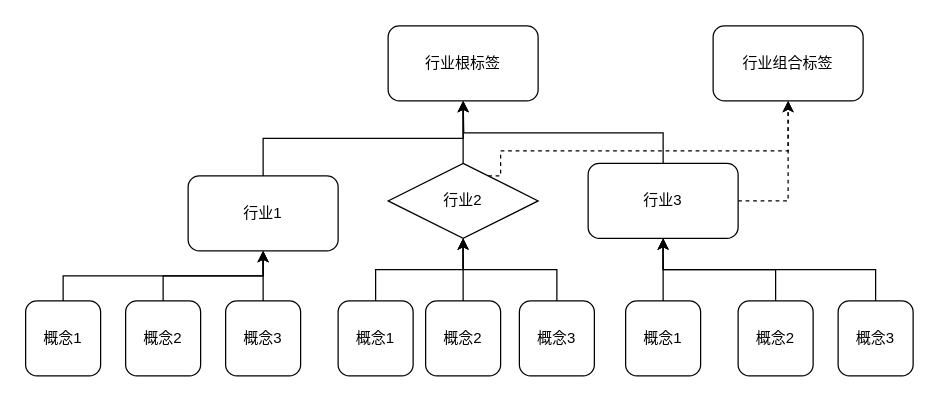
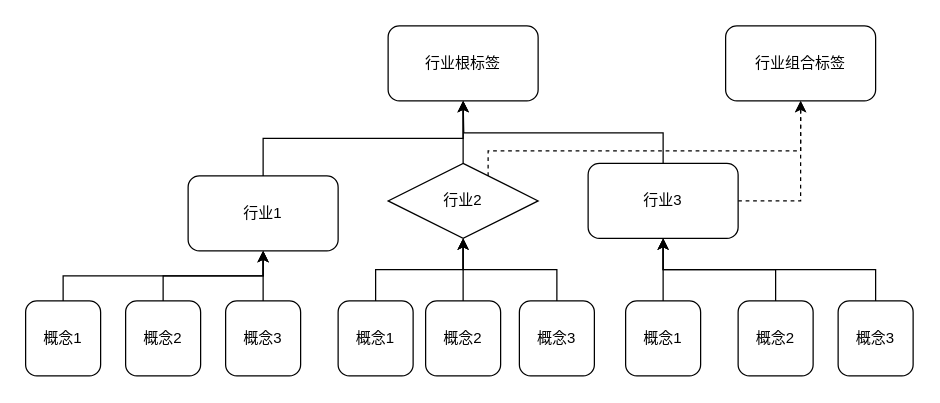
(788, 63) -> (801, 63)
